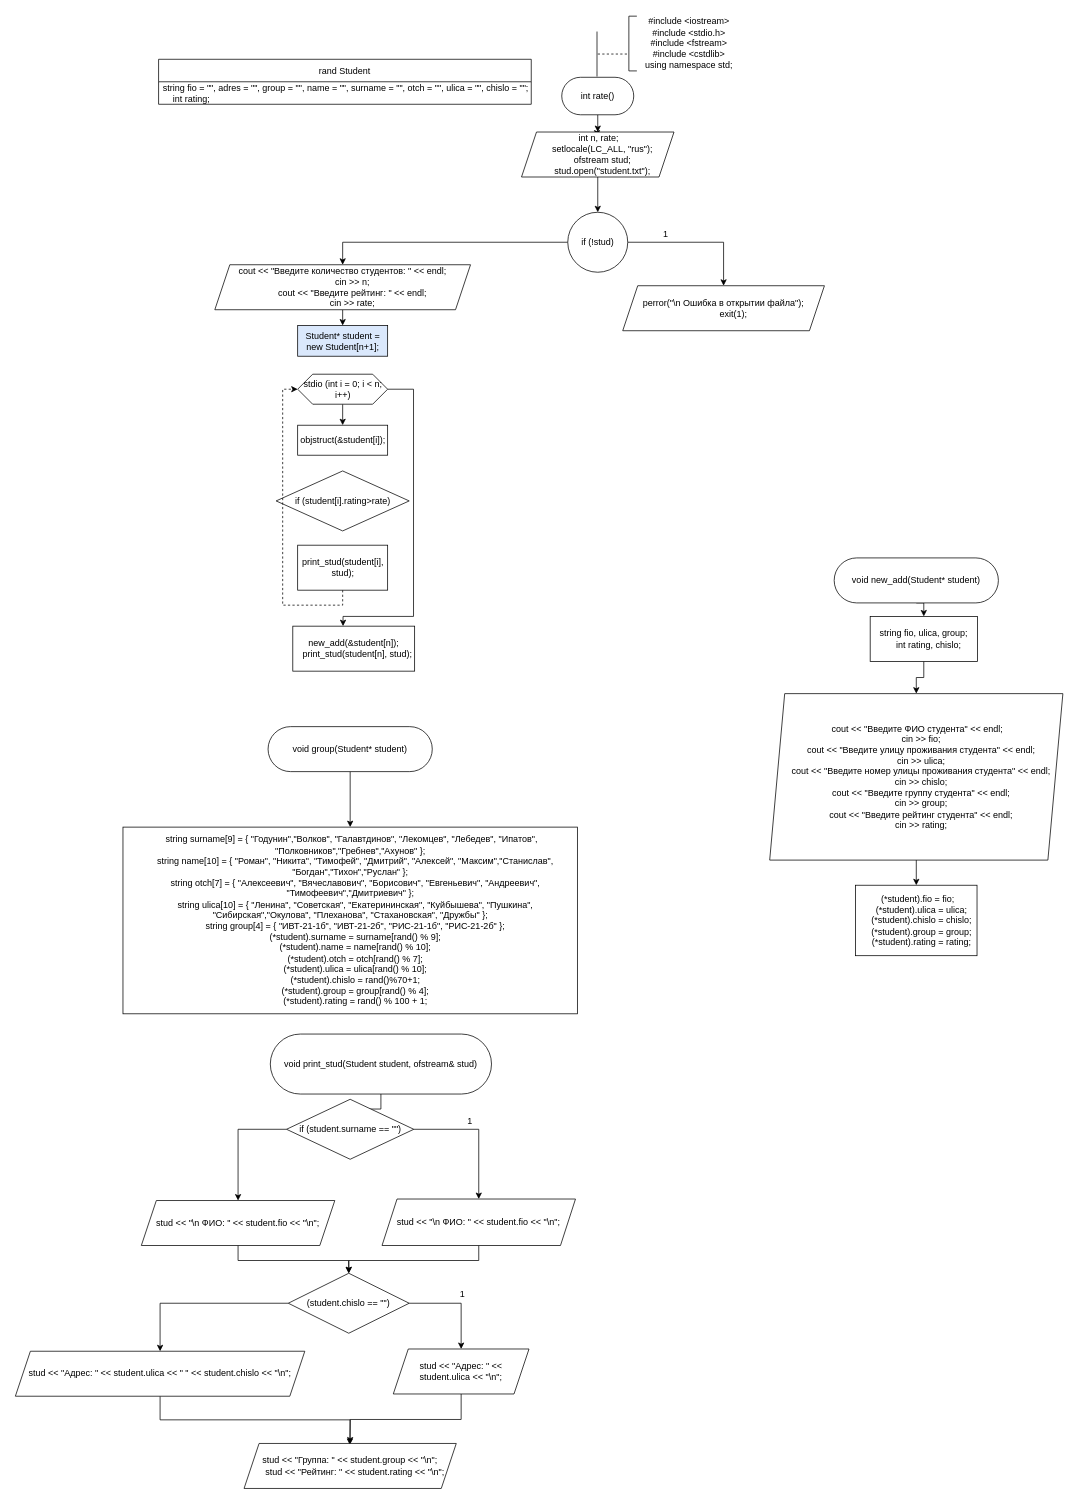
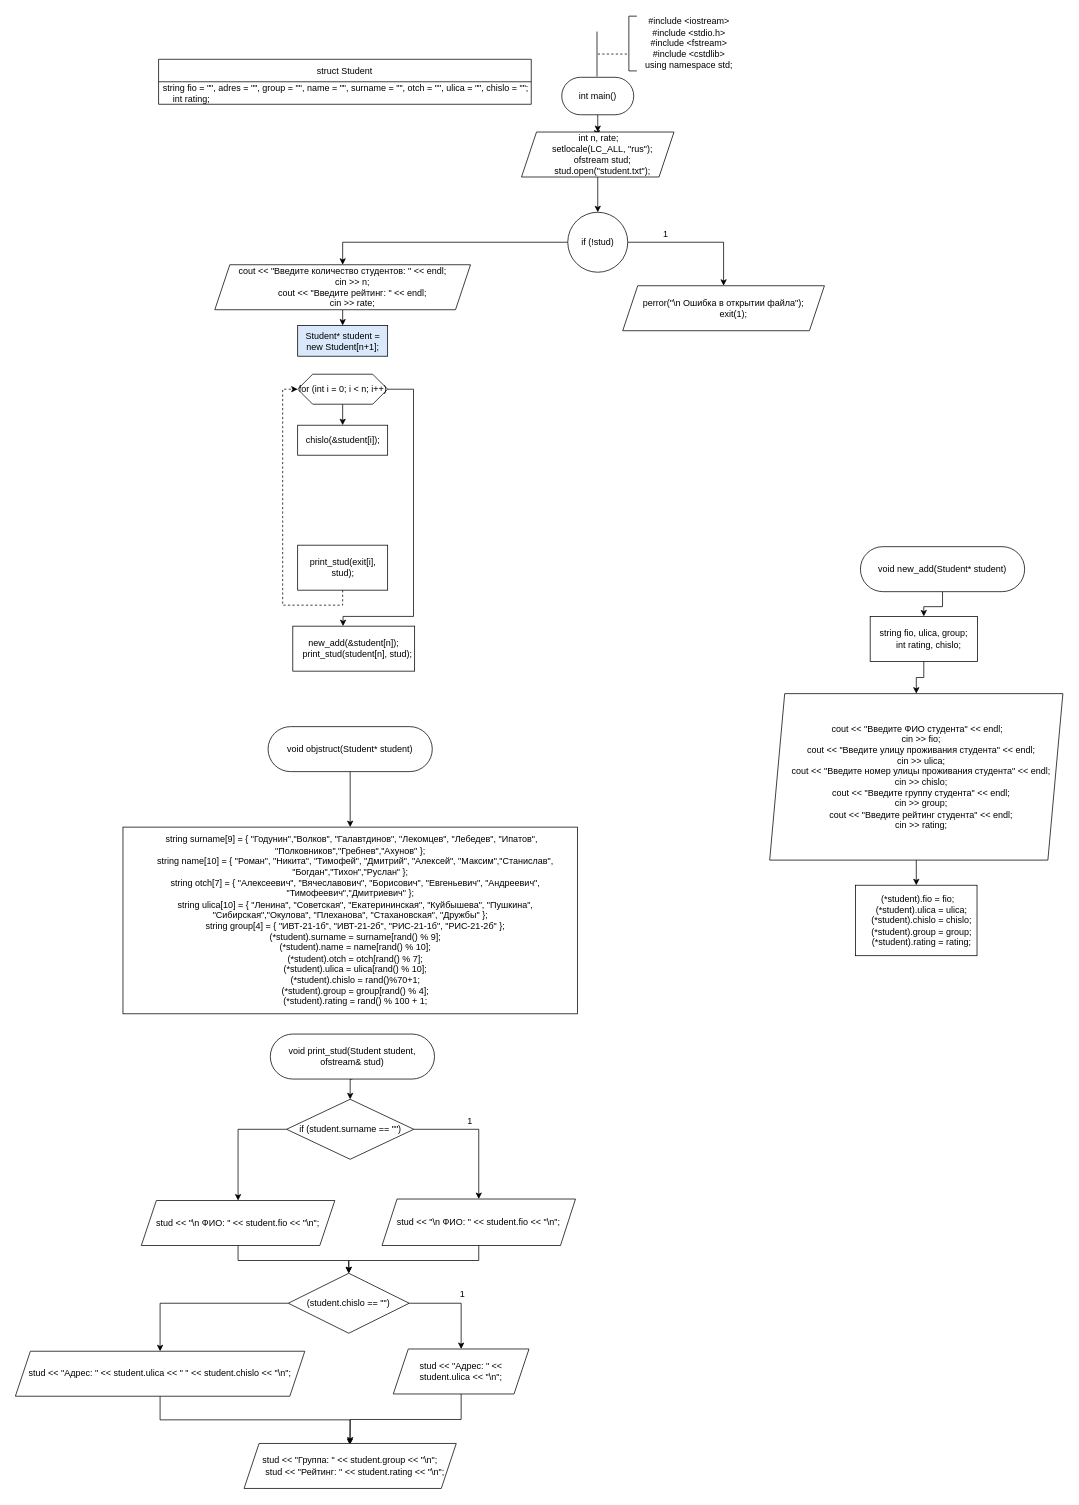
(345, 71) -> (345, 71)
(598, 96) -> (598, 96)
(343, 389) -> (343, 389)
(343, 440) -> (343, 440)
(343, 501) -> none
(343, 567) -> (343, 567)
(917, 580) -> (943, 569)
(350, 749) -> (350, 749)
(381, 1064) -> (353, 1056)
